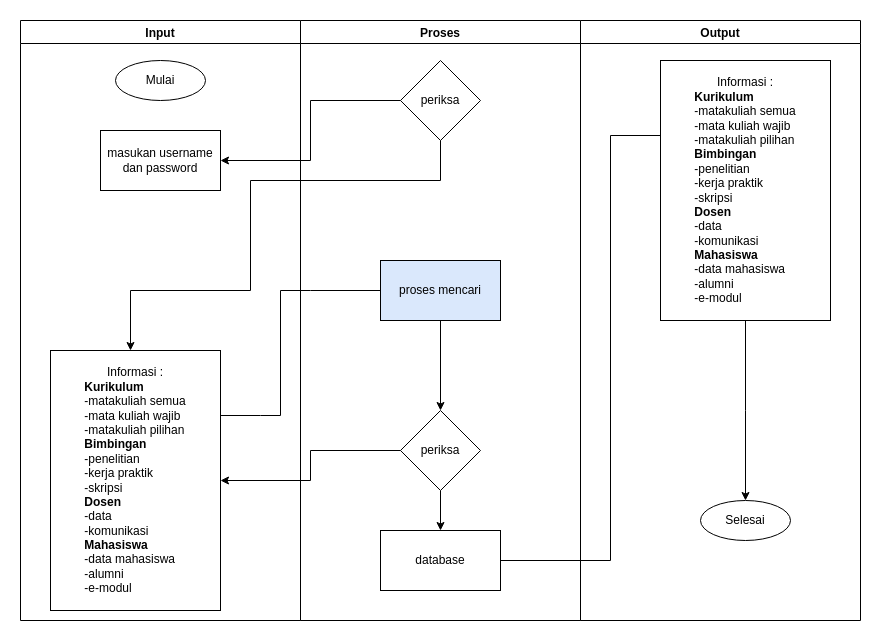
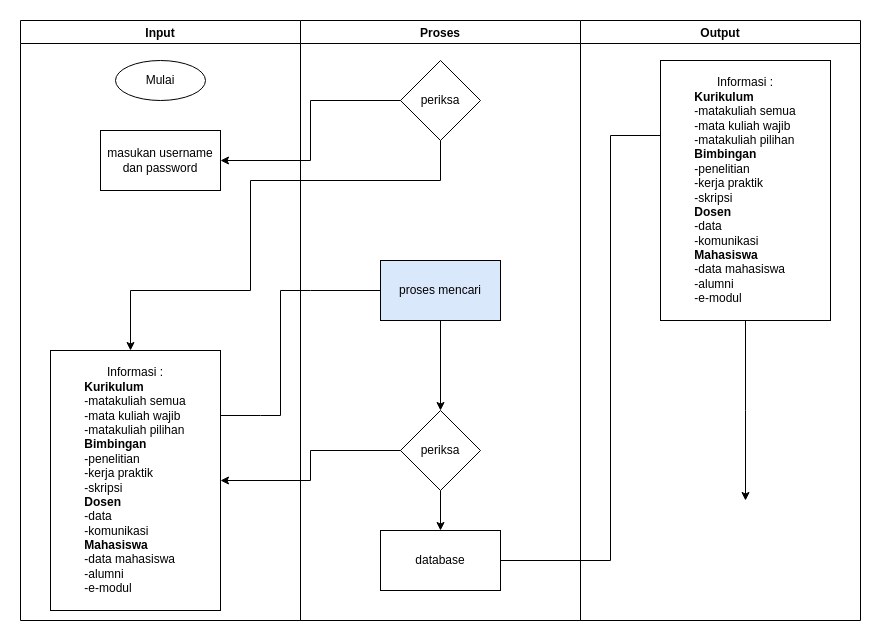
(746, 521) -> none
